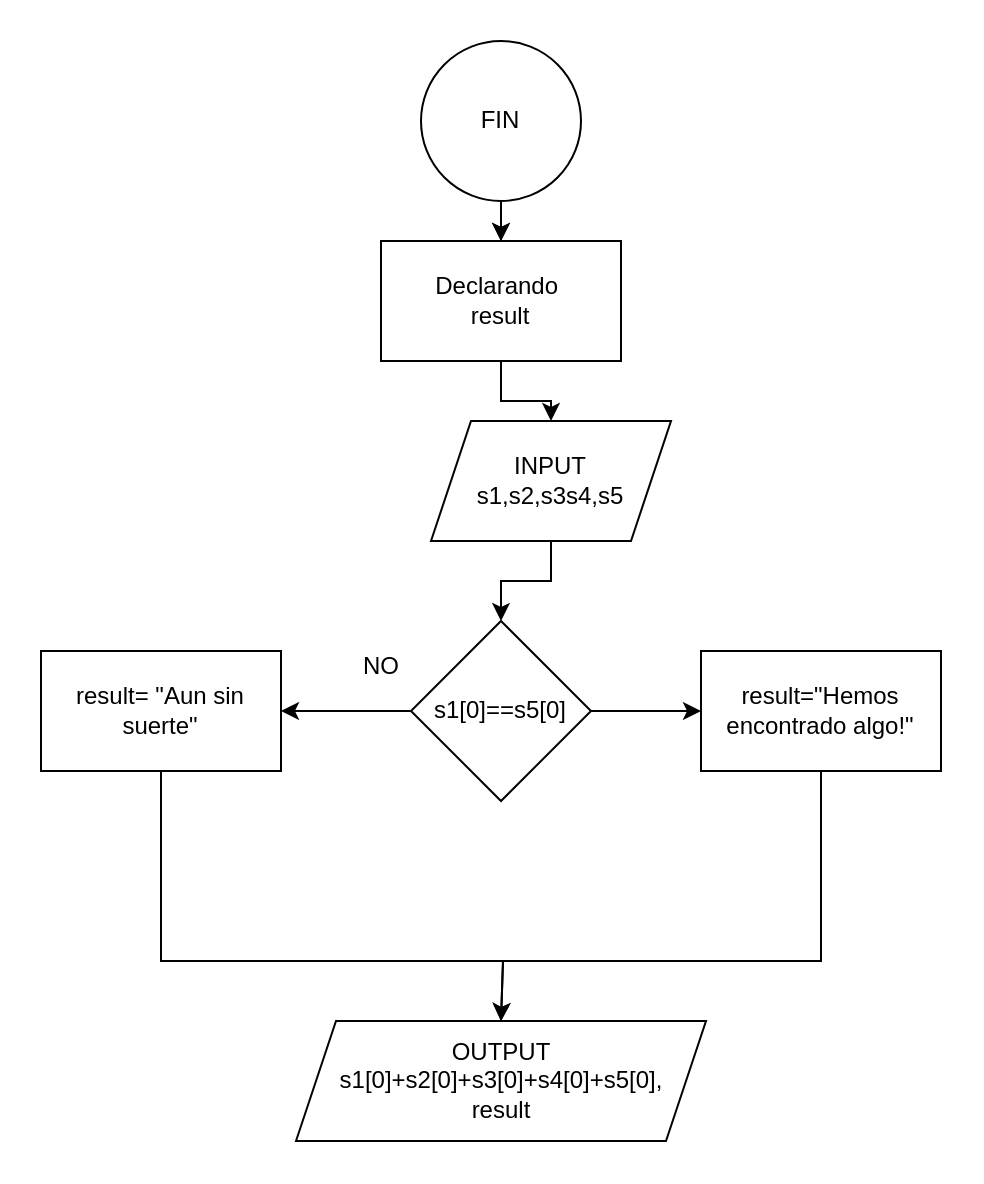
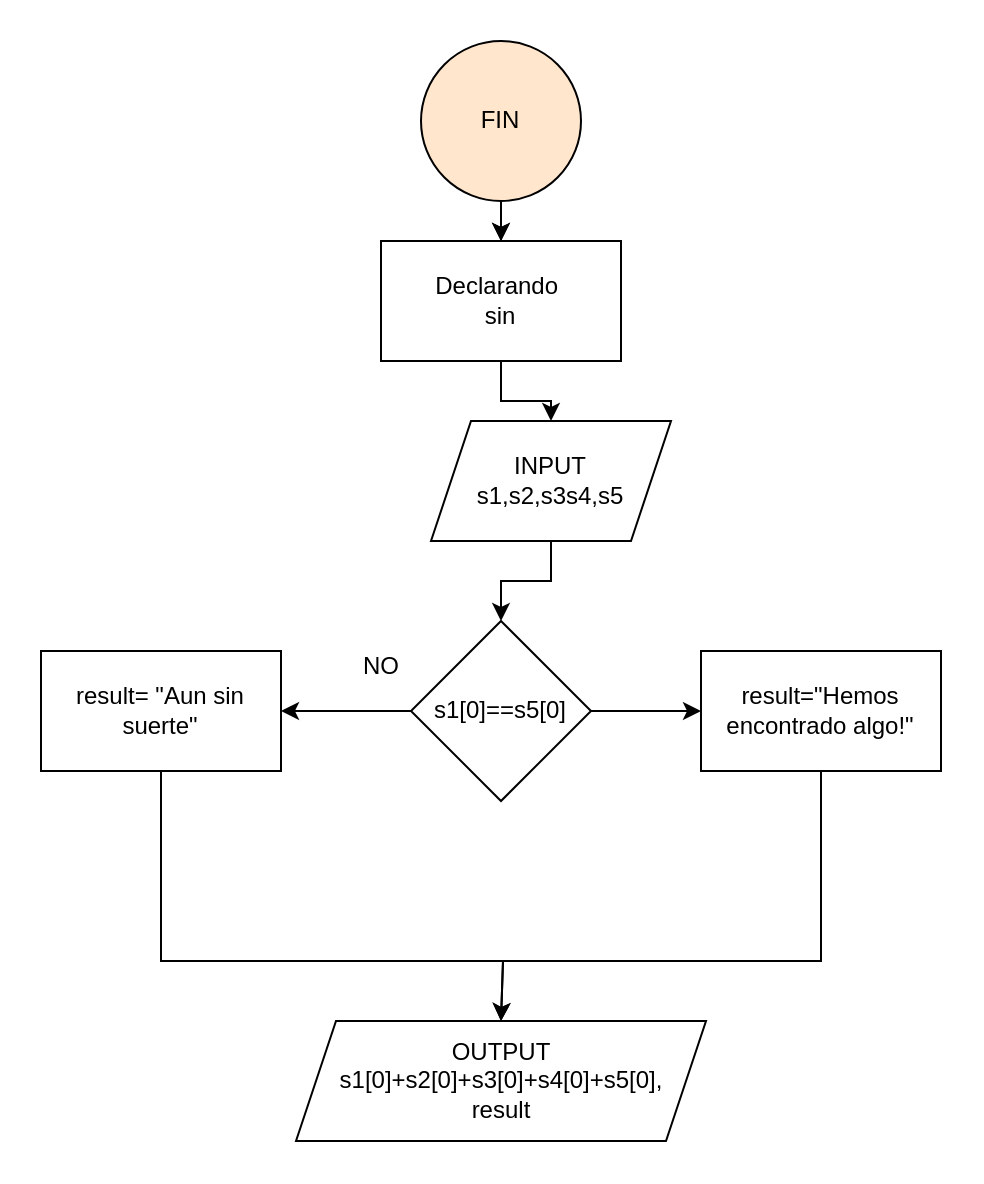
(501, 121) -> (501, 121)
(501, 301) -> (501, 301)
